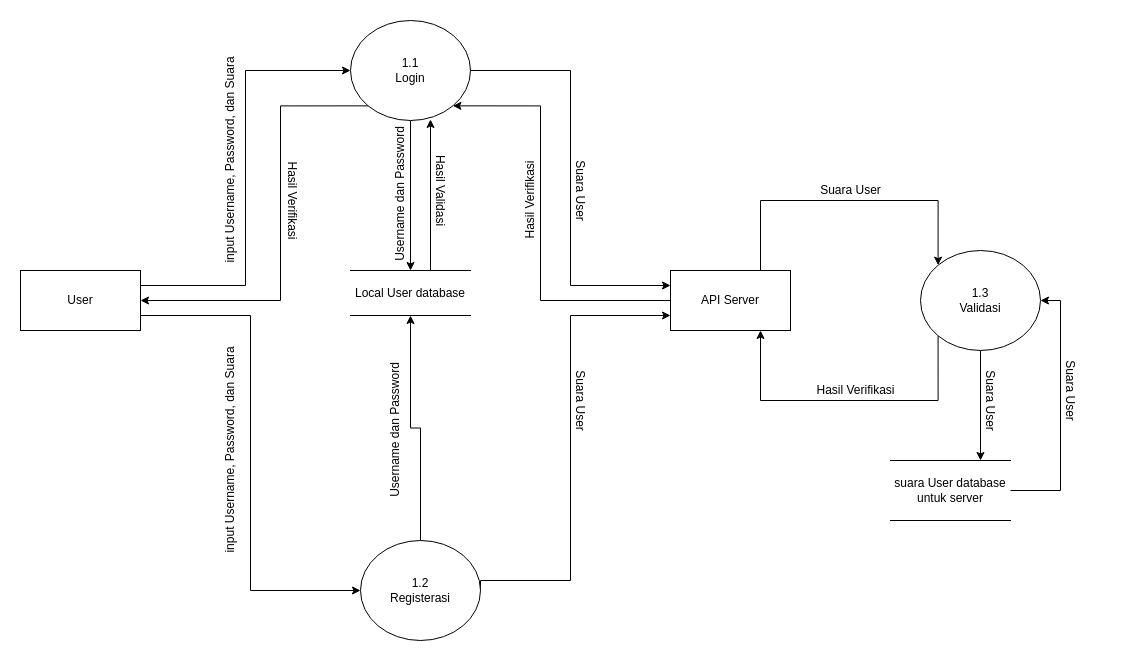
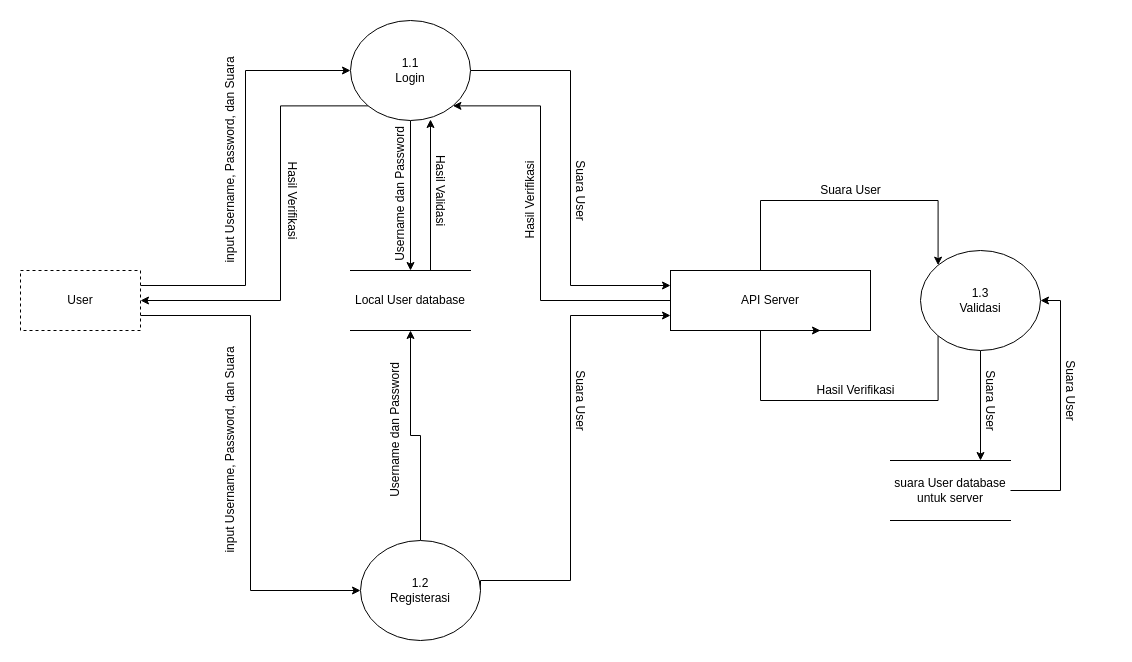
(411, 293) -> (411, 301)
(81, 301) -> (81, 301)
(731, 301) -> (771, 301)
